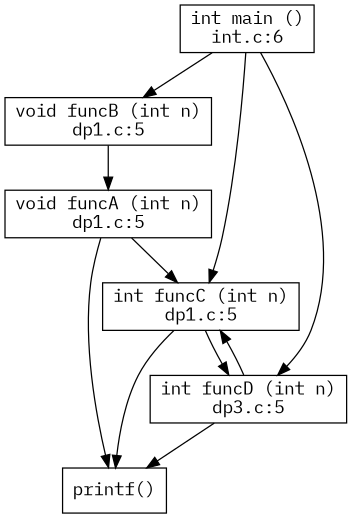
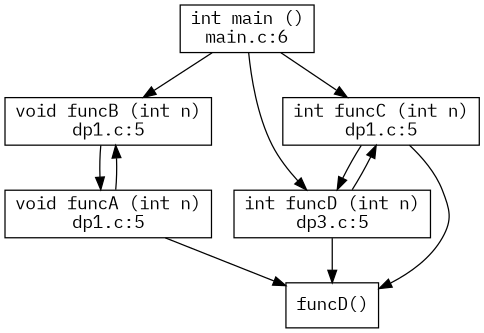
(247, 29) -> (247, 29)
(150, 256) -> (117, 174)
(115, 491) -> (332, 305)
